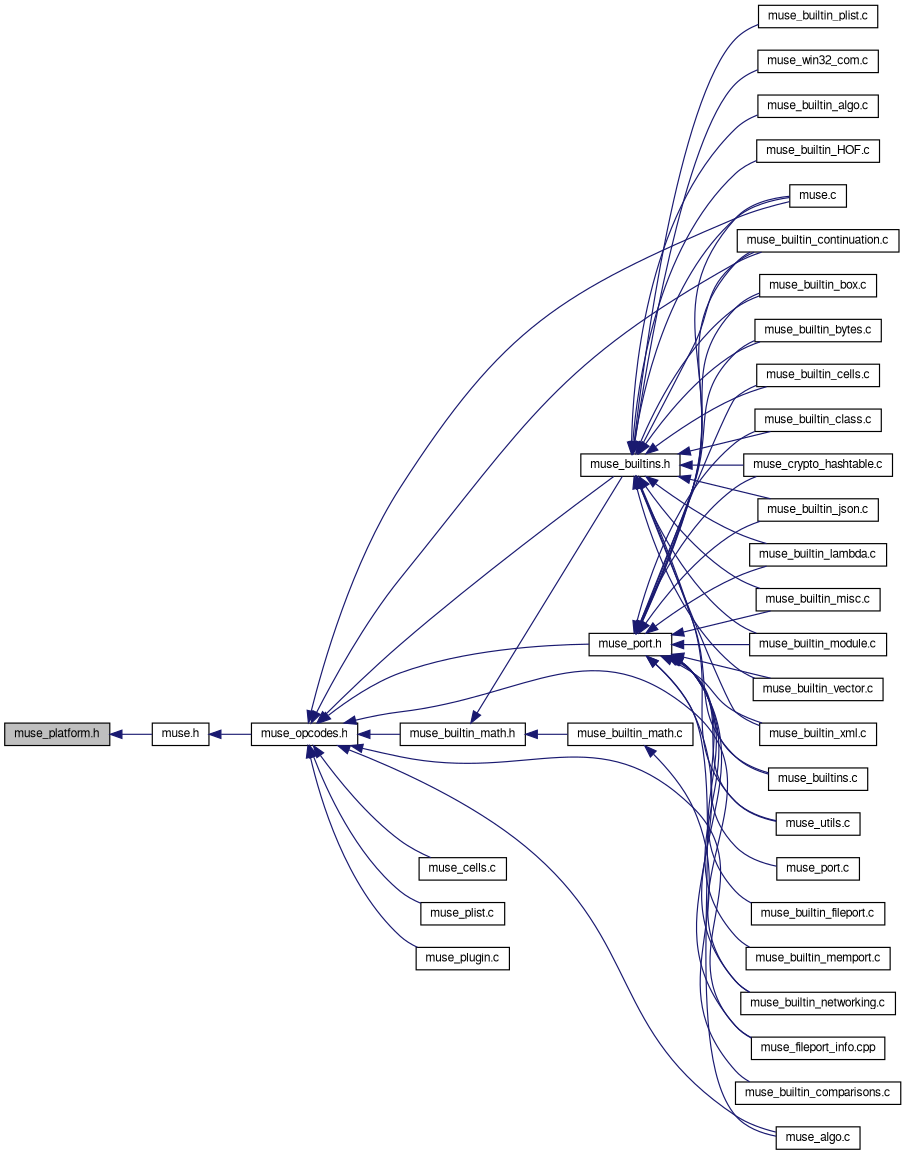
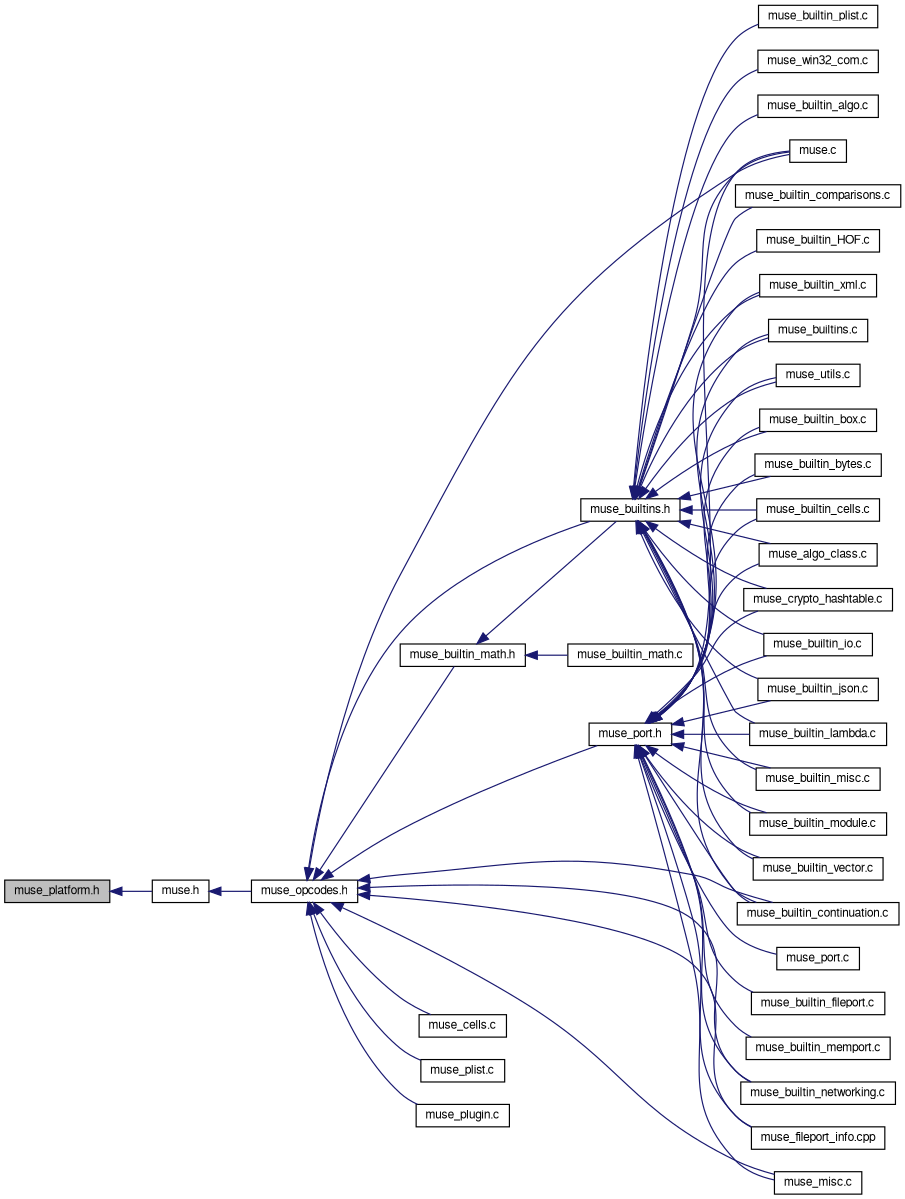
(818, 420) -> (818, 555)
none -> (818, 645)
(707, 918) -> (714, 270)
(818, 1138) -> (818, 1183)
